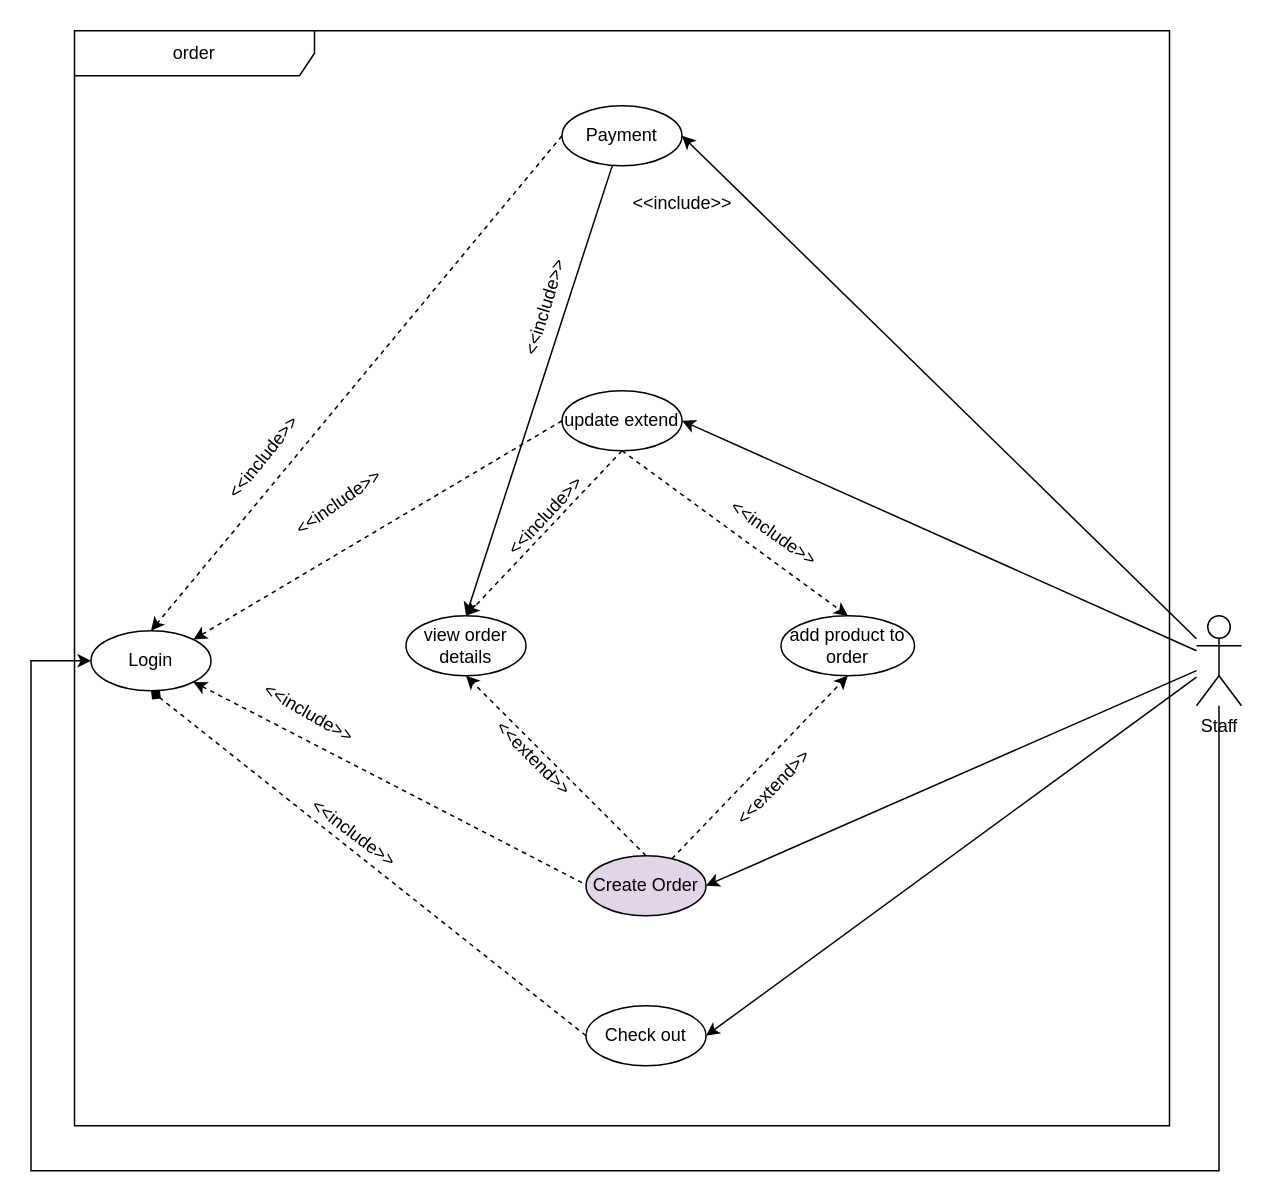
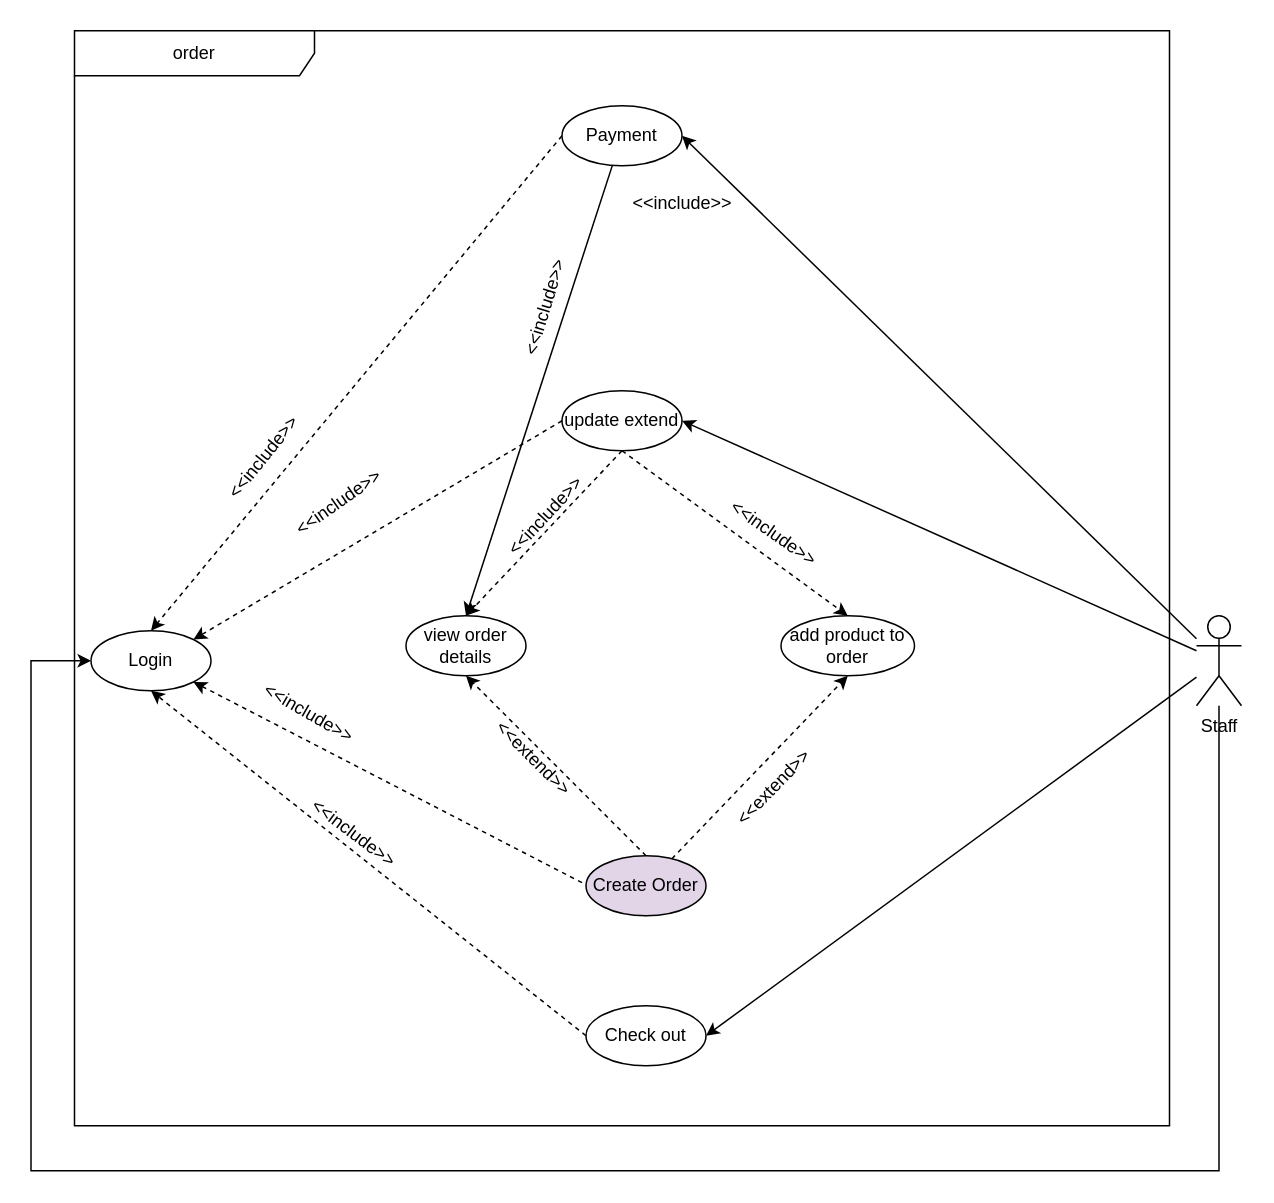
(160, 698) -> (159, 697)
(955, 776) -> none
